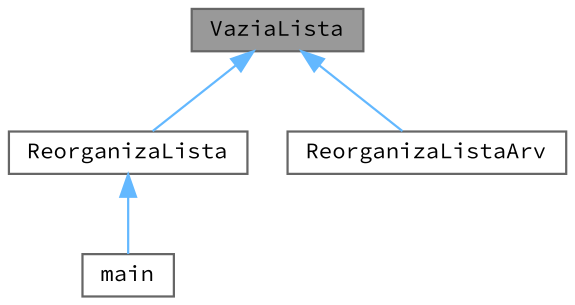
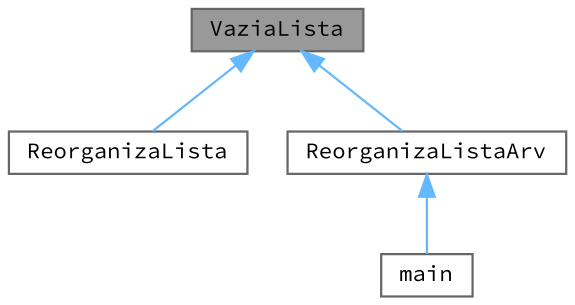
(128, 225) -> (427, 225)
